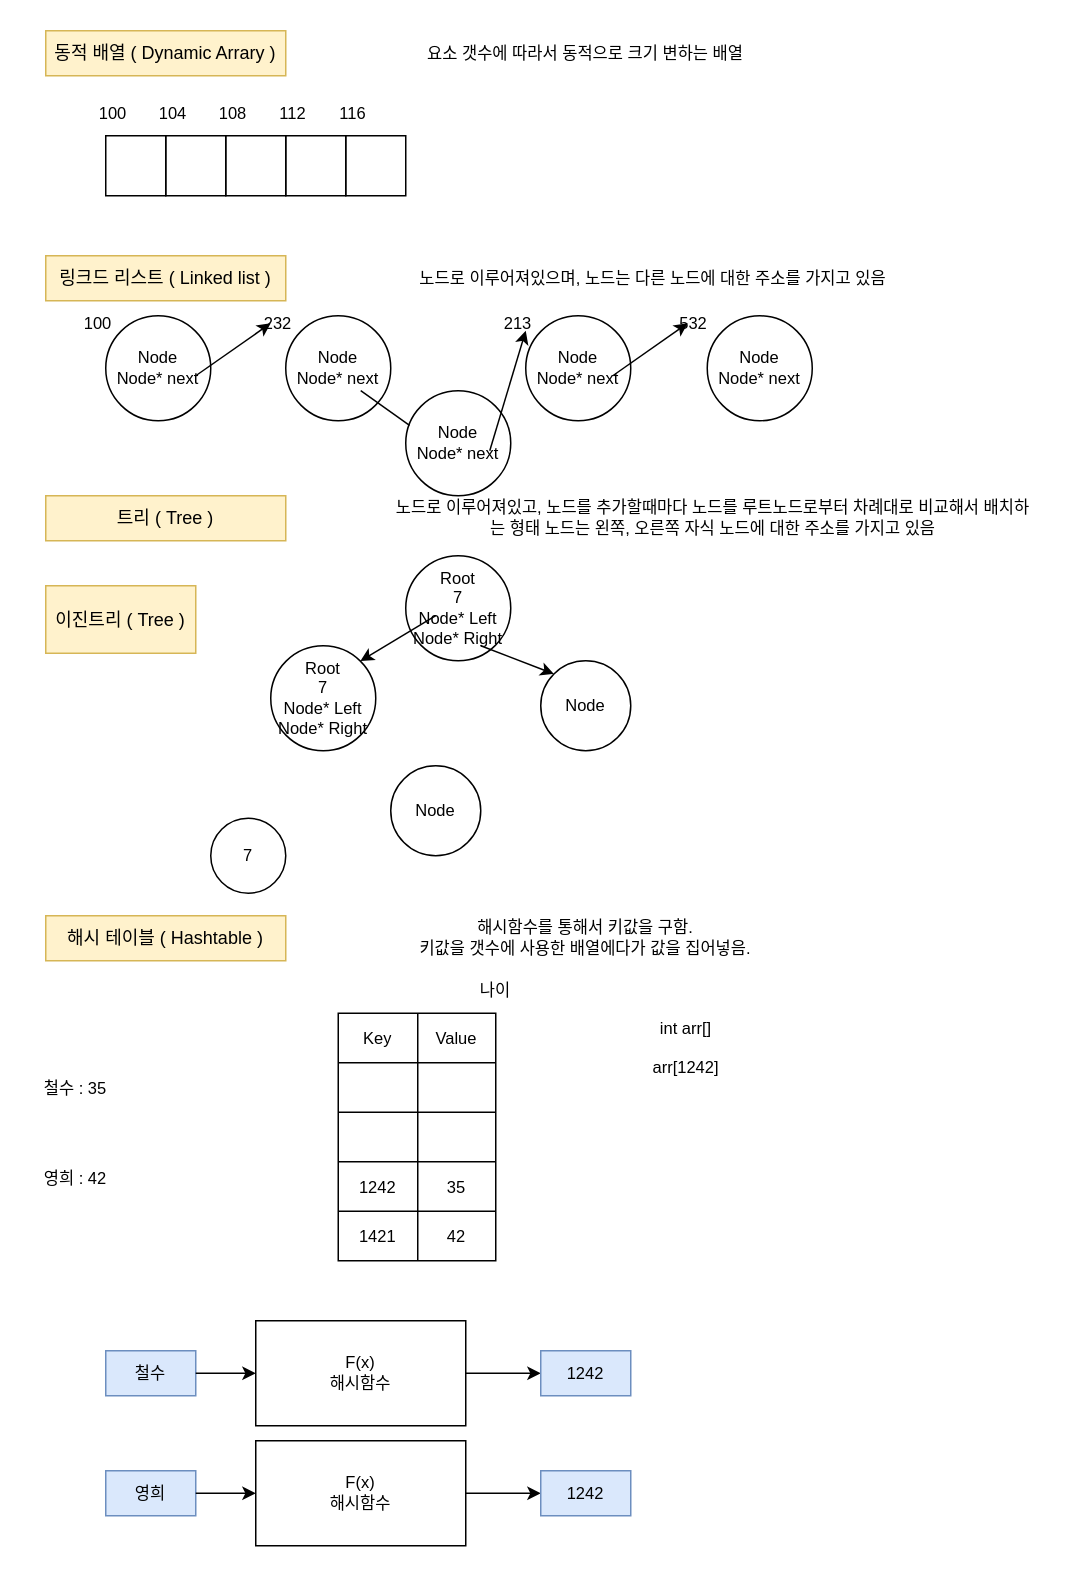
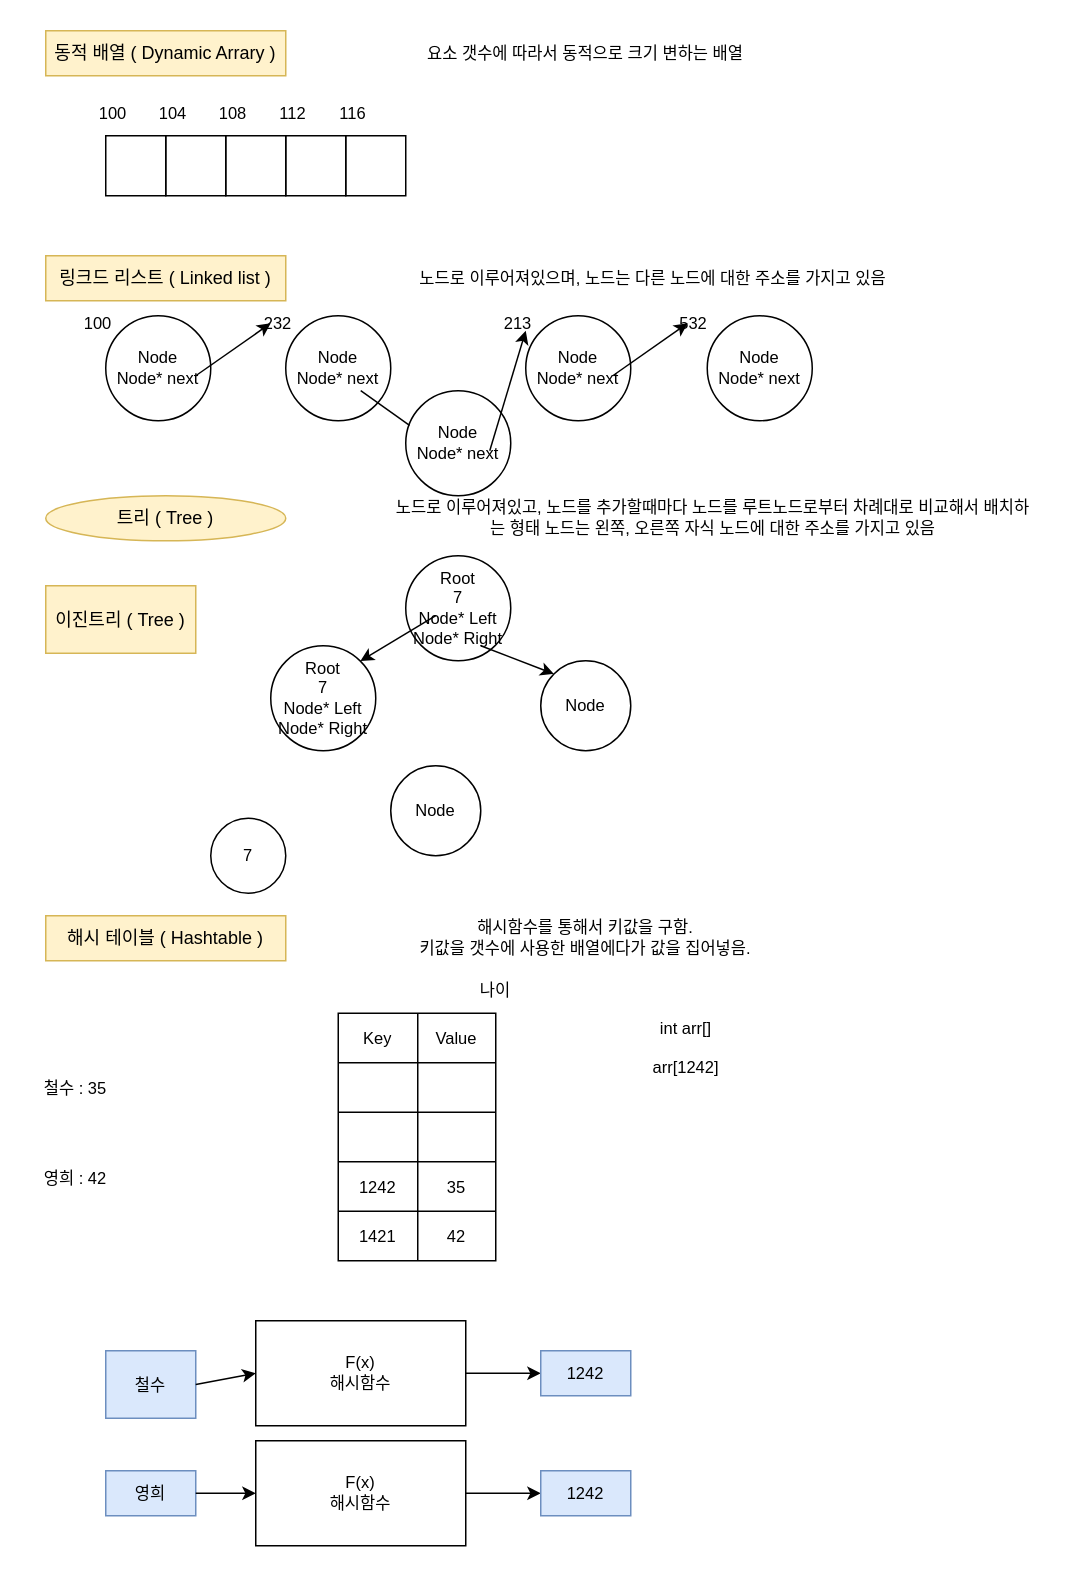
(166, 518) -> (166, 518)
(151, 1373) -> (151, 1385)
